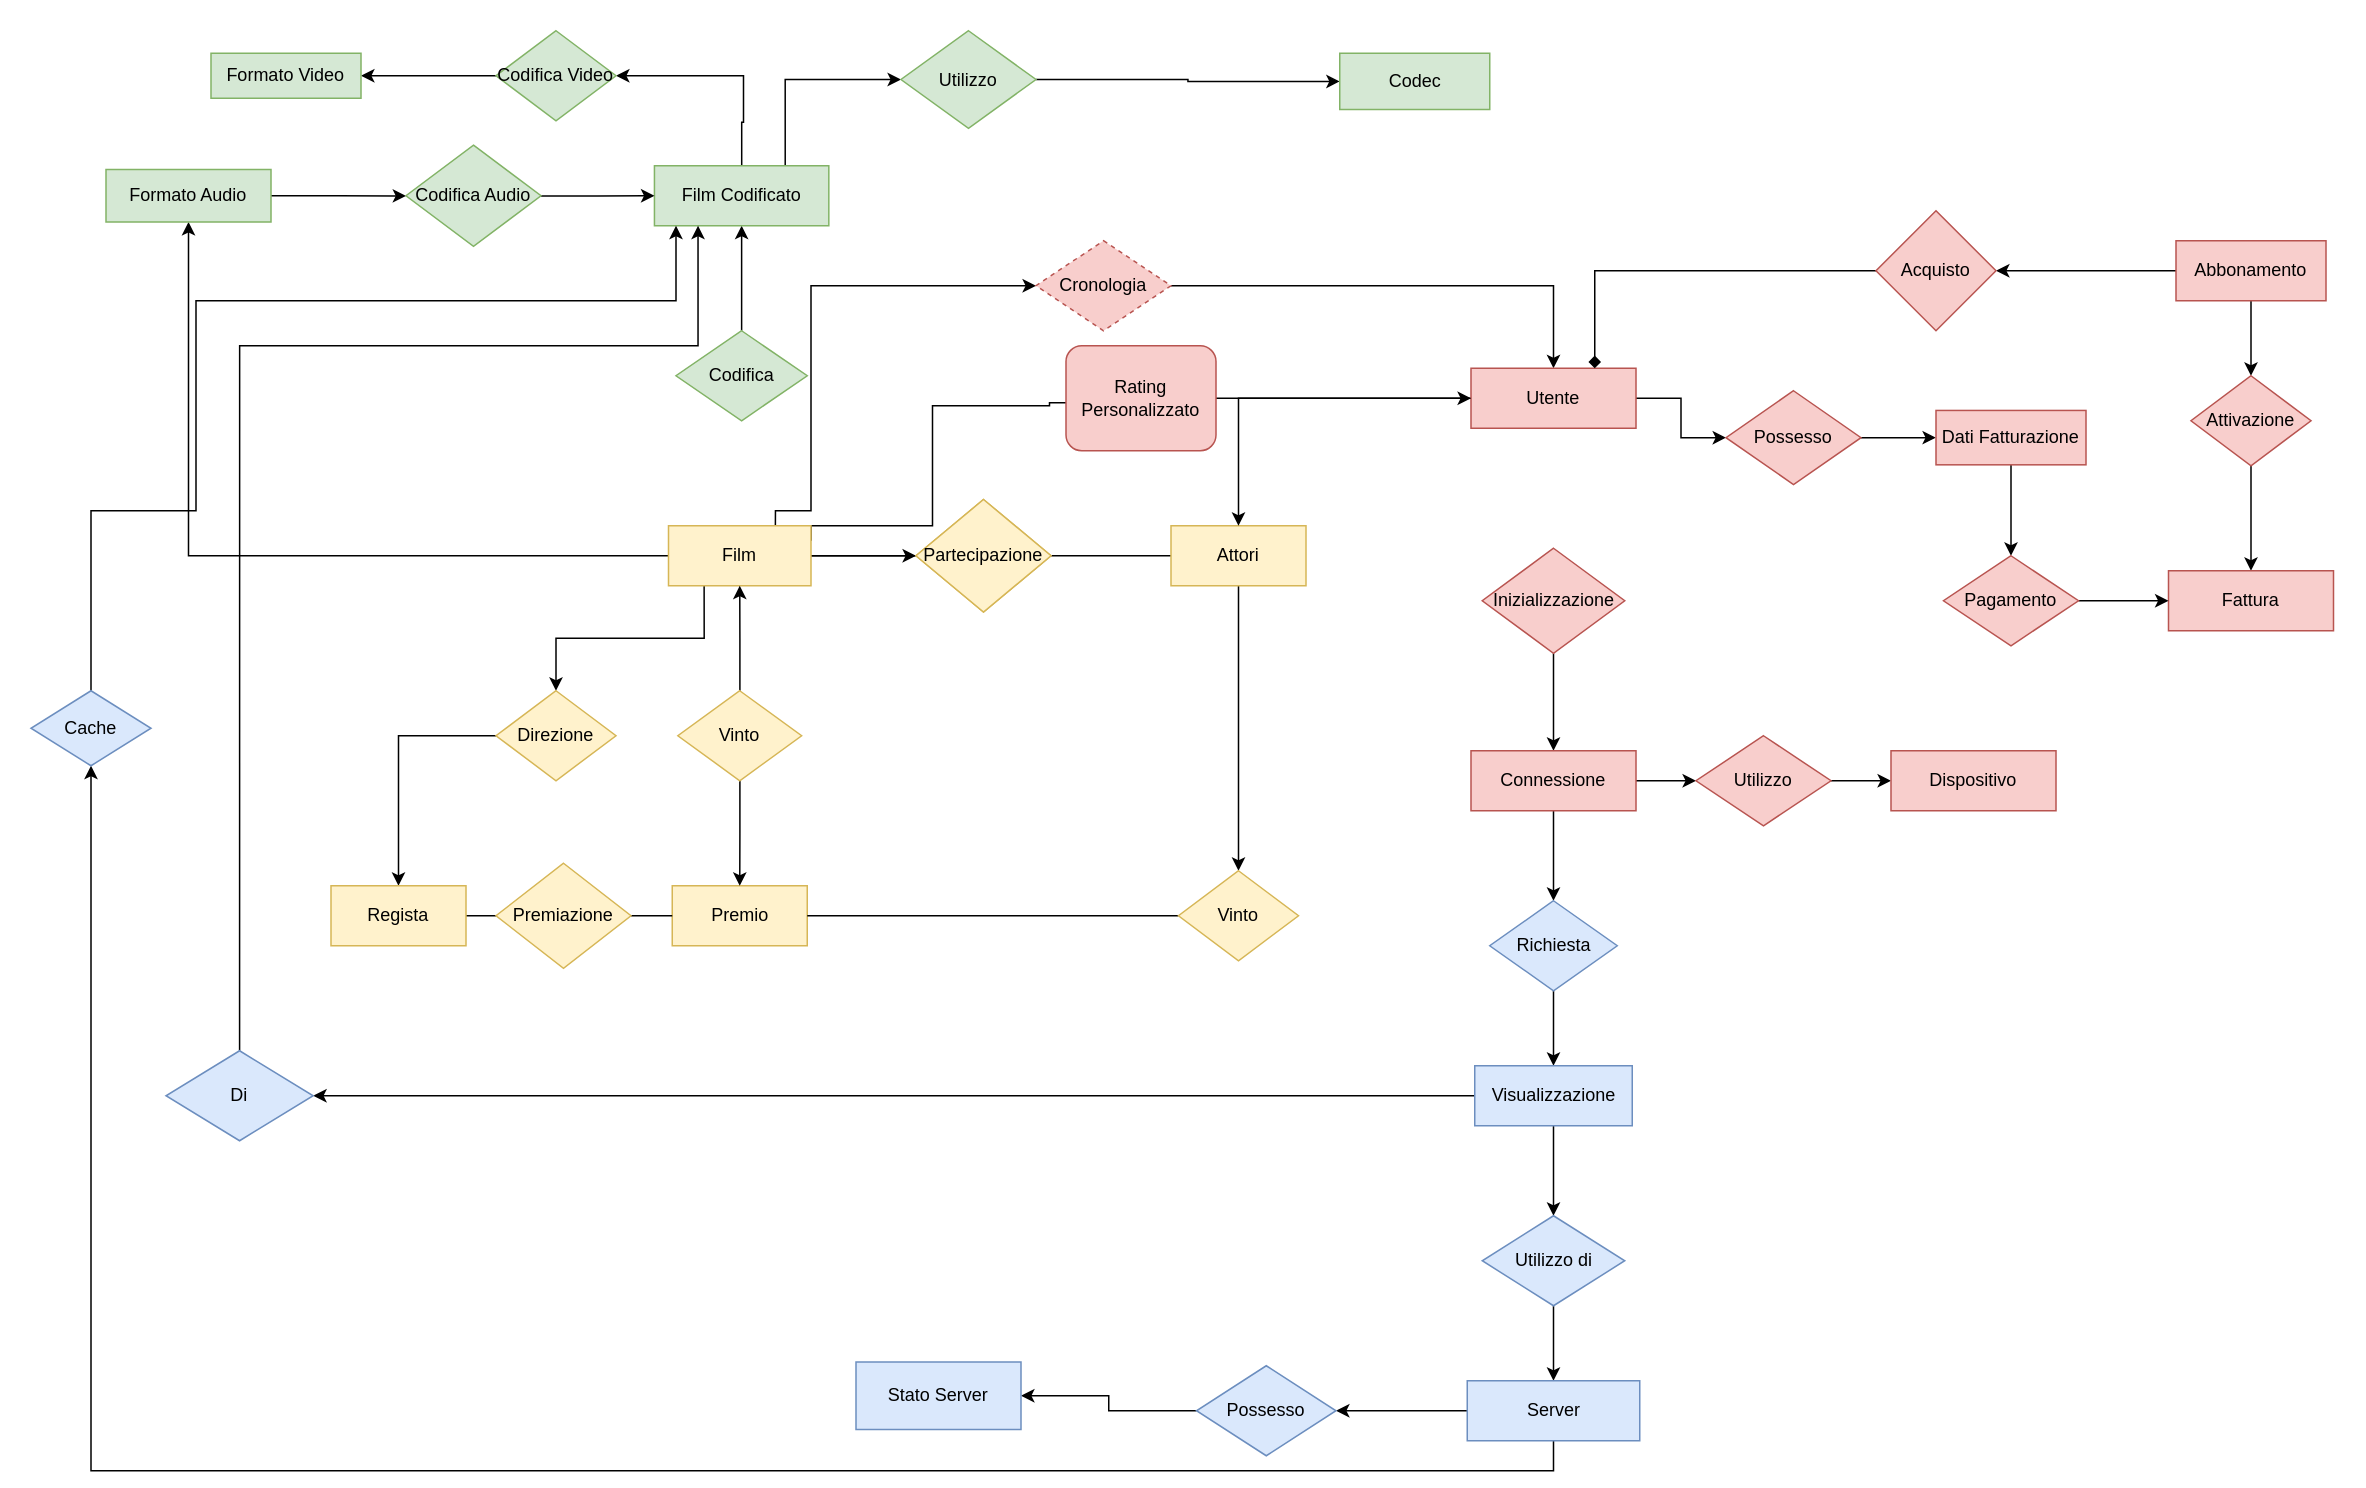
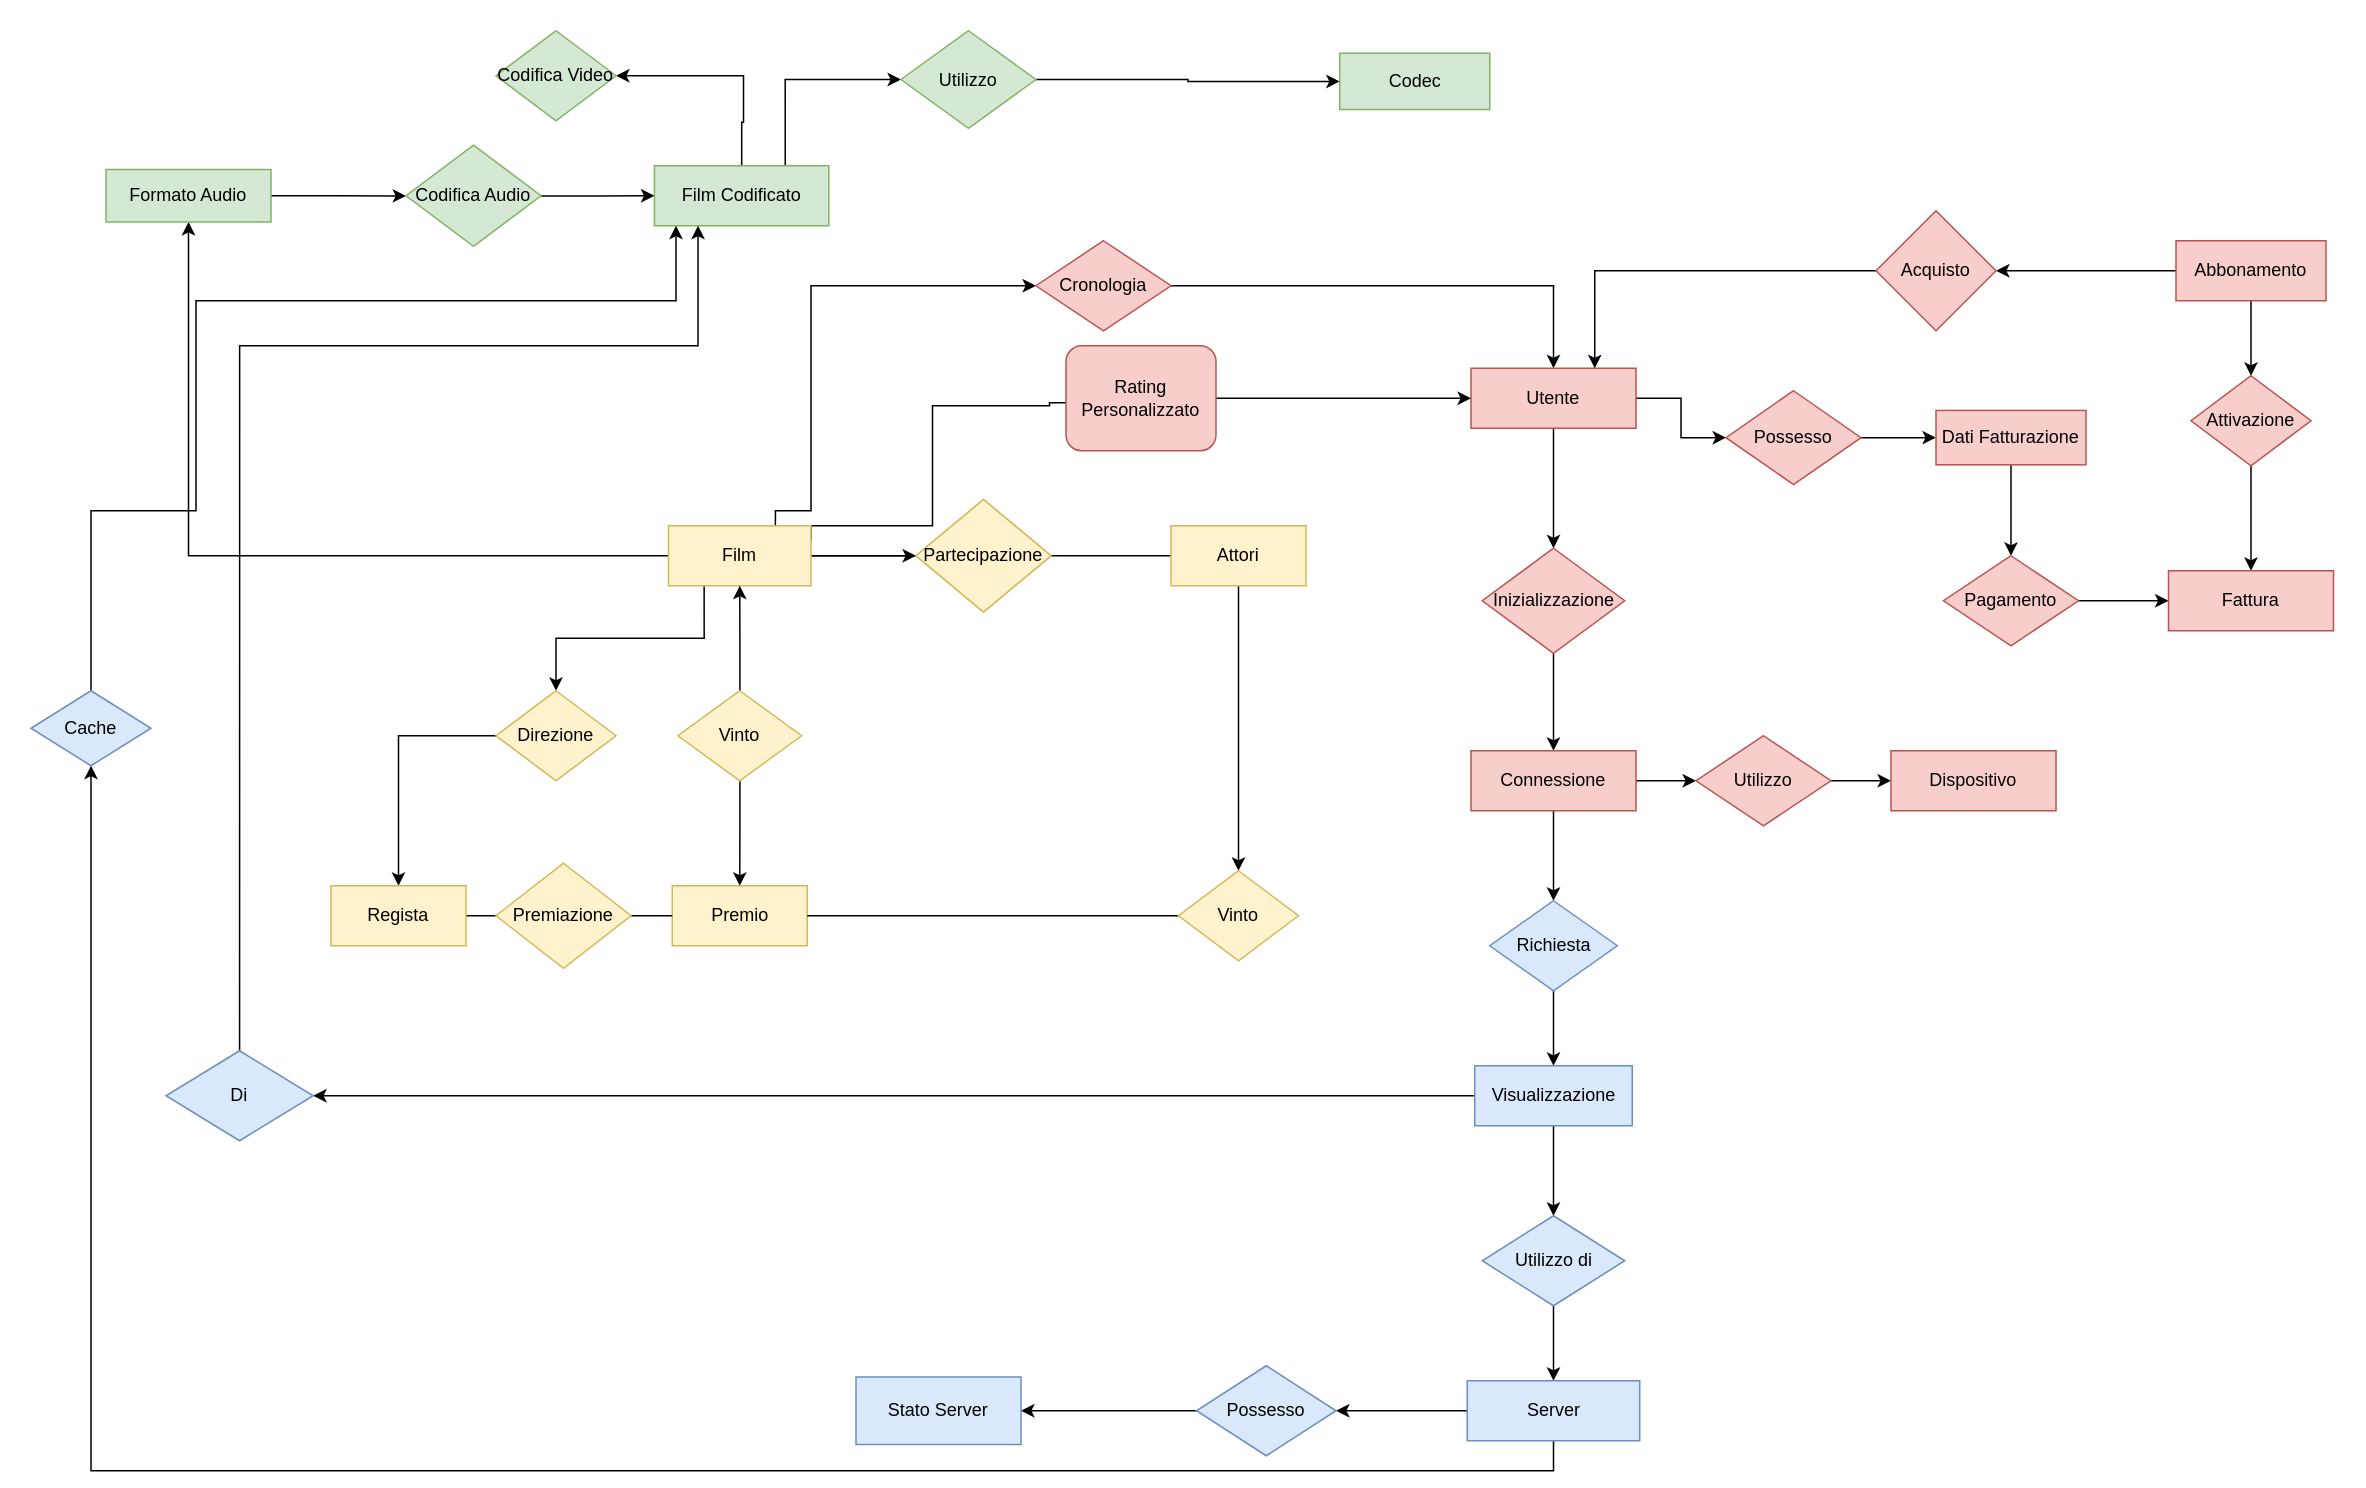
(286, 76) -> none
(434, 76) -> none
(741, 284) -> none
(1103, 286) -> (1103, 286)
(1595, 356) -> (1595, 357)
(741, 376) -> none
(1238, 459) -> (1553, 483)
(938, 1396) -> (938, 1411)
